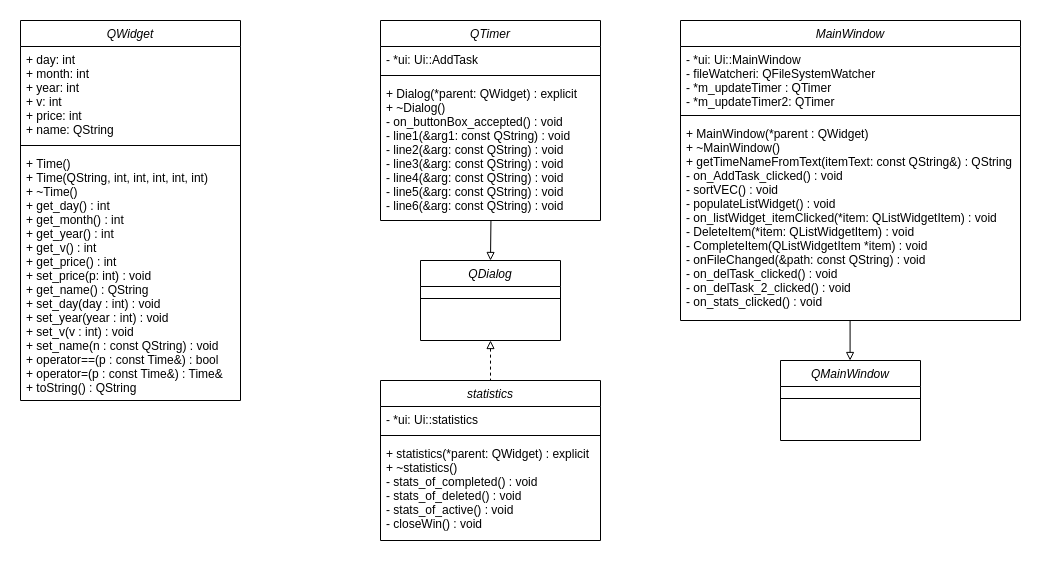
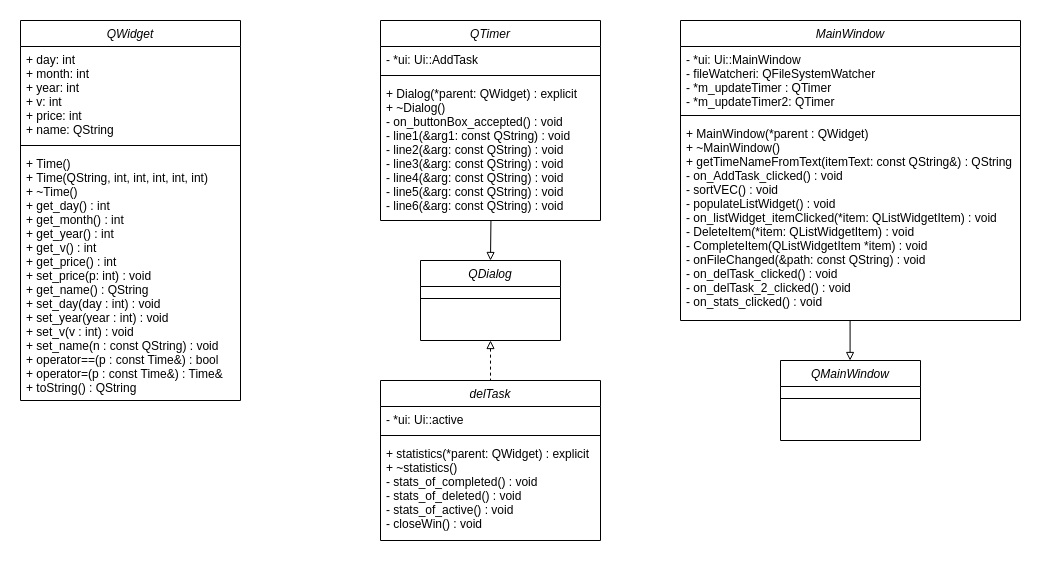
(490, 394) -> (490, 394)
(443, 420) -> (431, 420)
